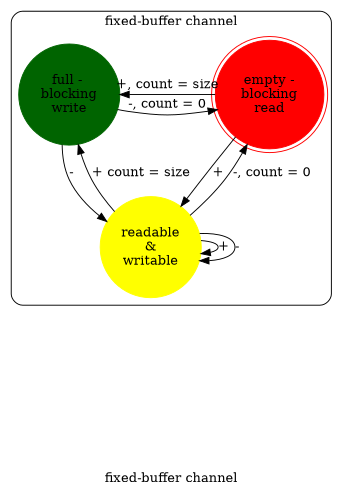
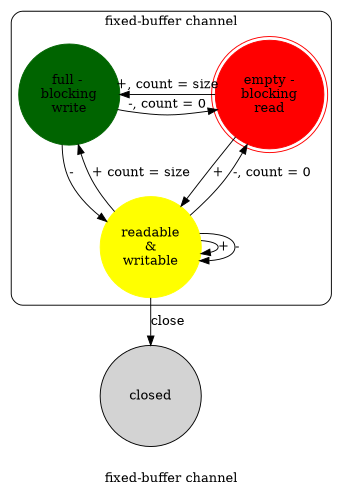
none -> (151, 396)
